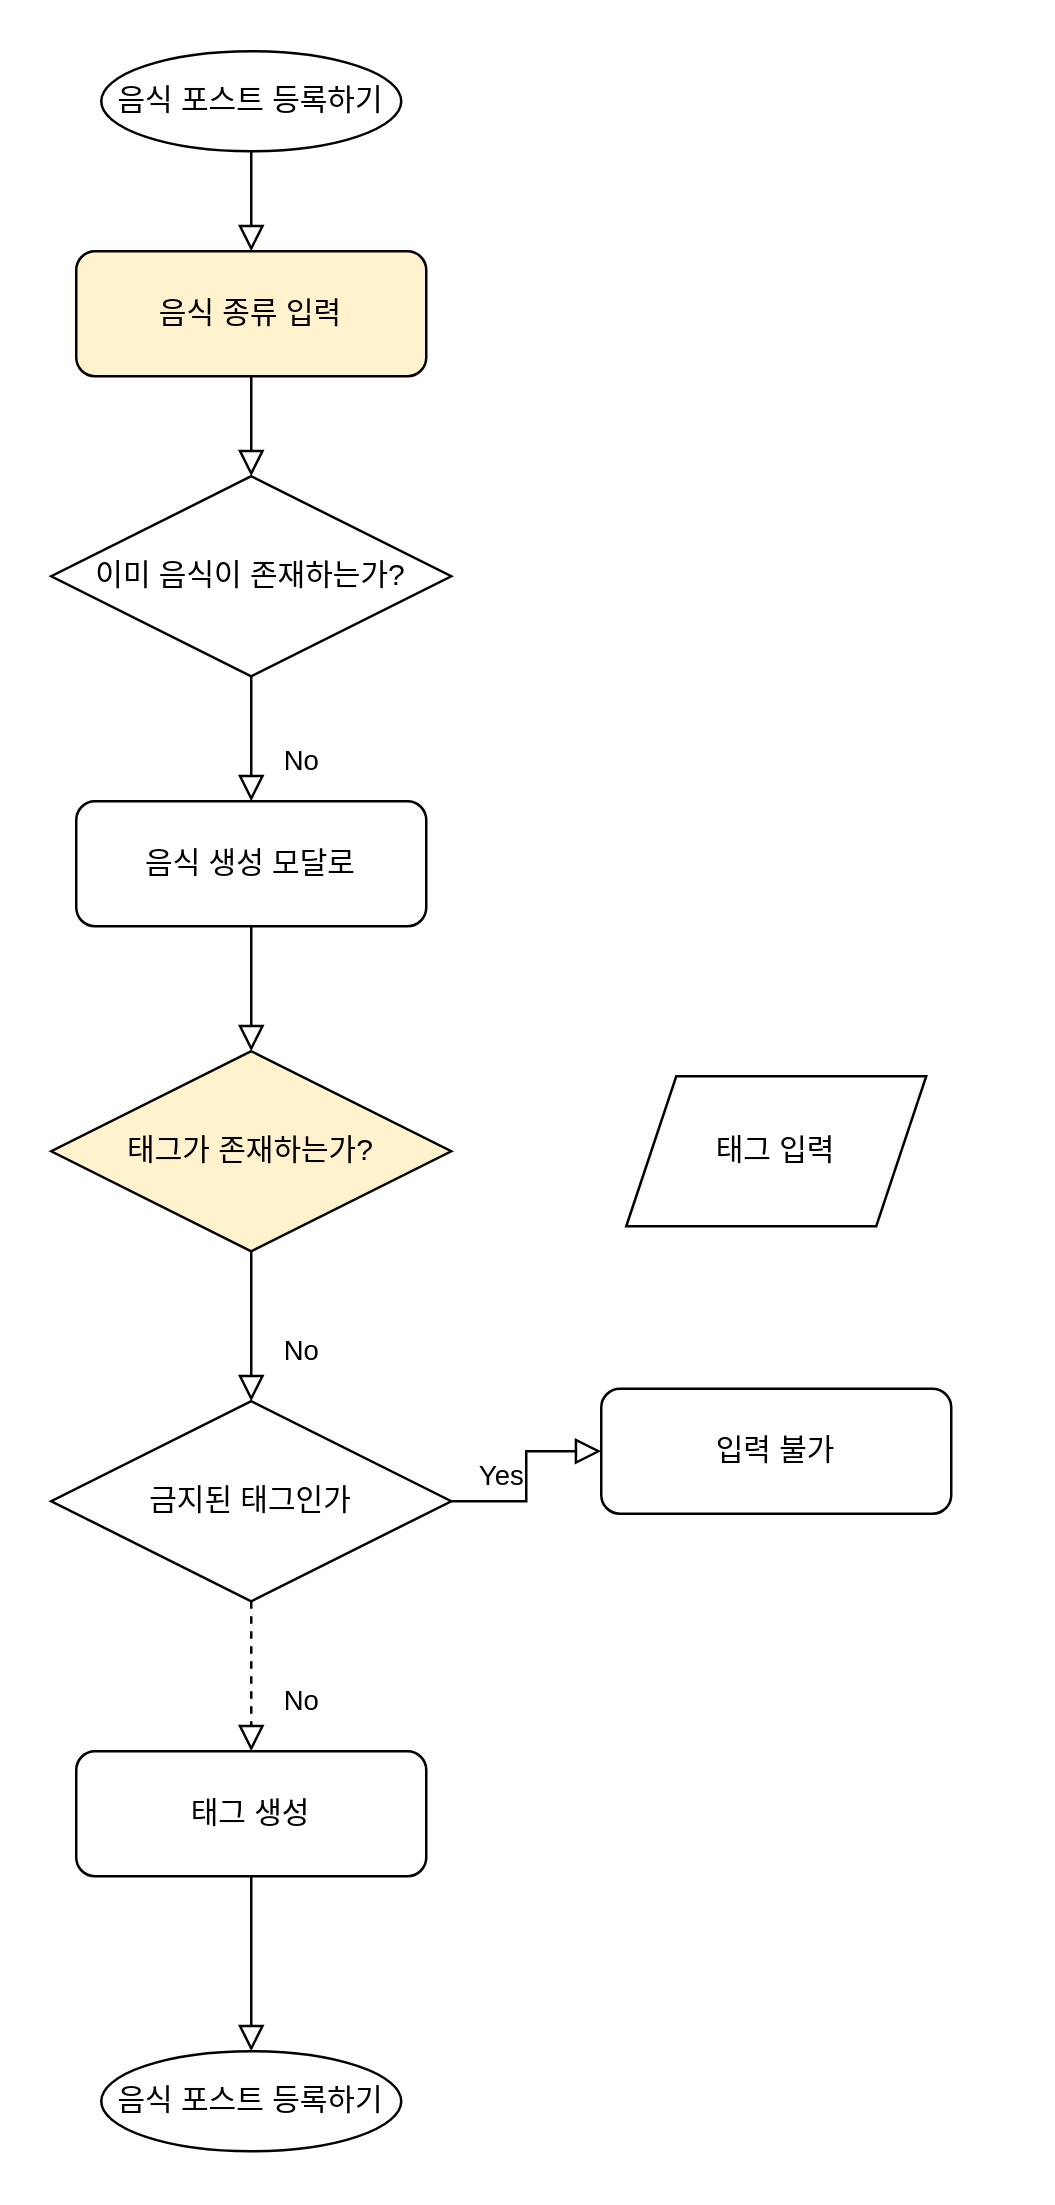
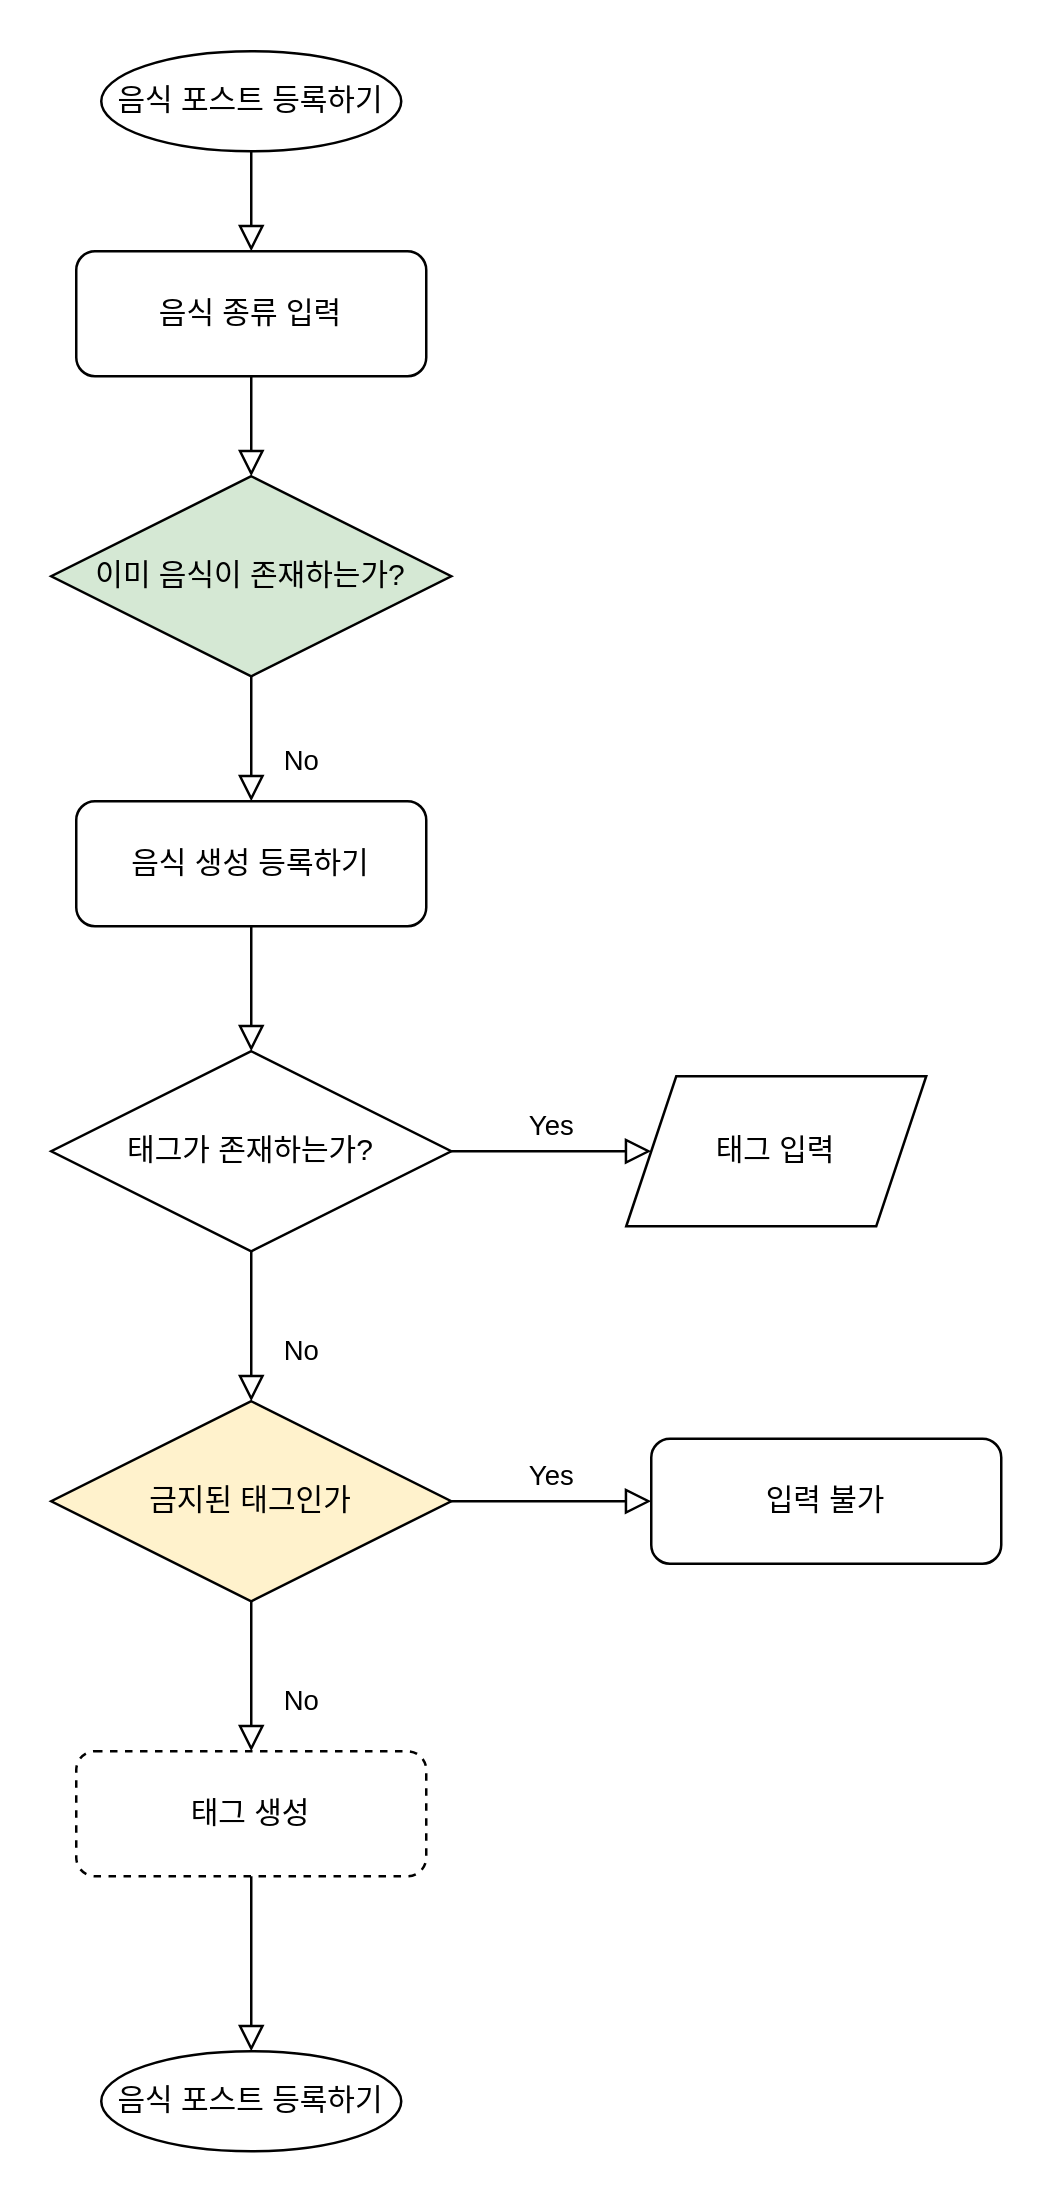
(251, 314) -> (251, 314)
(251, 576) -> (251, 576)
(251, 864) -> (251, 864)
(251, 1151) -> (251, 1151)
none -> (539, 1151)
(776, 1451) -> (826, 1501)
(251, 1501) -> (251, 1501)
(251, 1667) -> (251, 1667)
(251, 1814) -> (251, 1814)
